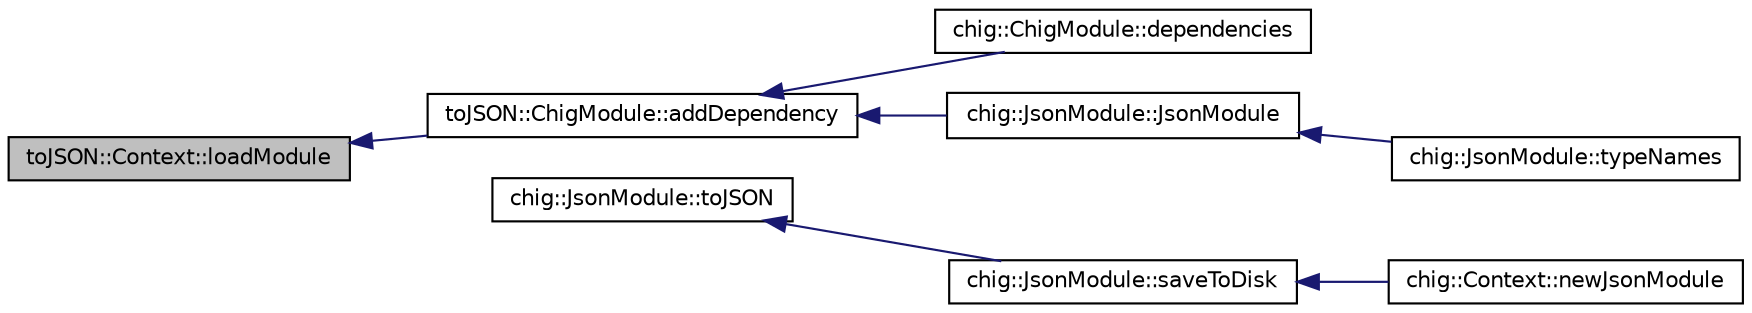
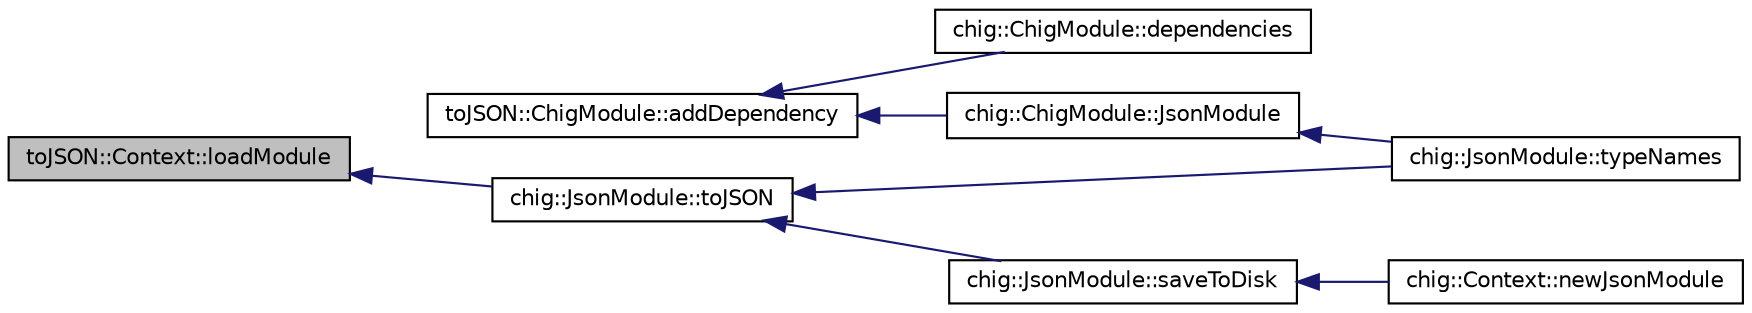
(1123, 116) -> (1123, 116)
(400, 138) -> (432, 181)
none -> (1103, 179)
